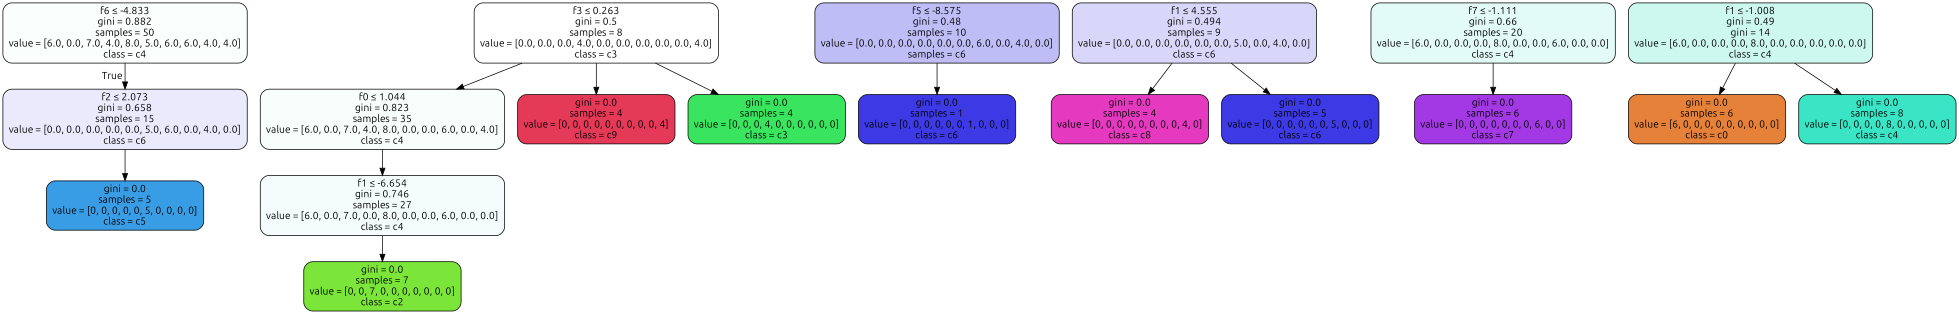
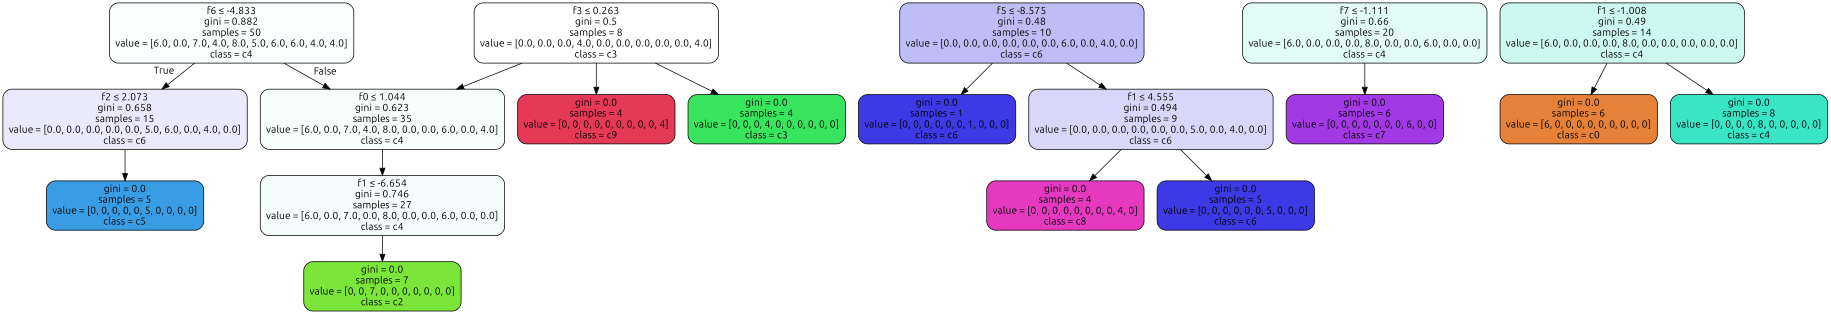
(1751, 33) -> (1622, 33)
(937, 54) -> (1022, 54)
none -> (304, 74)
none -> (1083, 74)
(382, 108) -> (382, 108)
